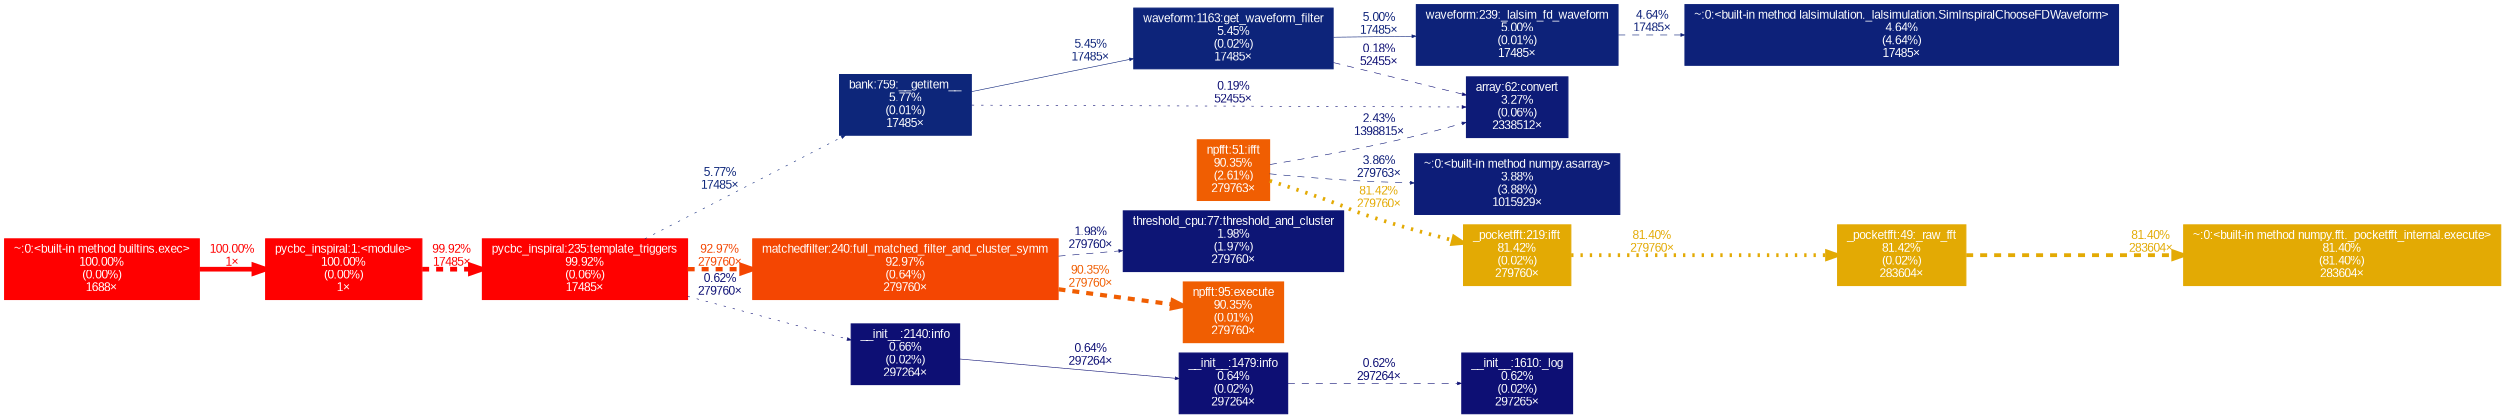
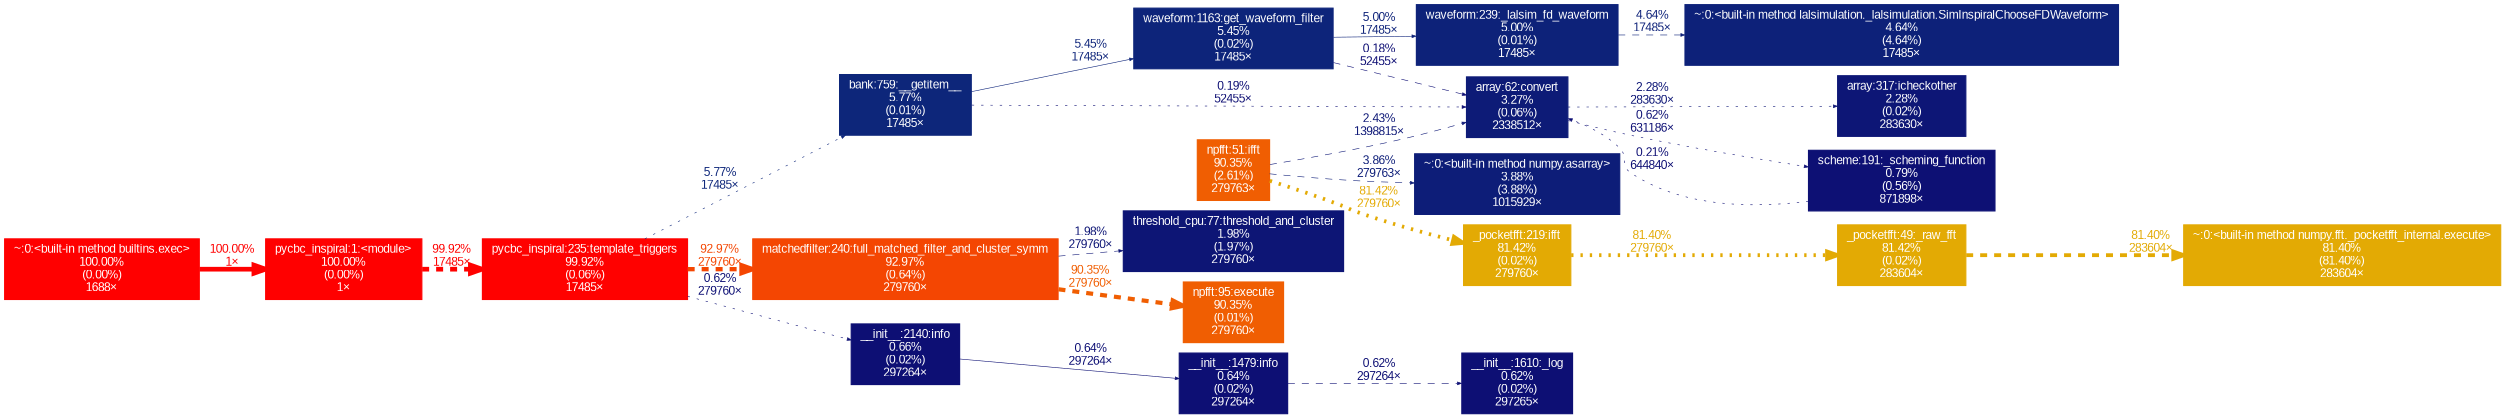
none -> (1902, 106)
none -> (1902, 181)
